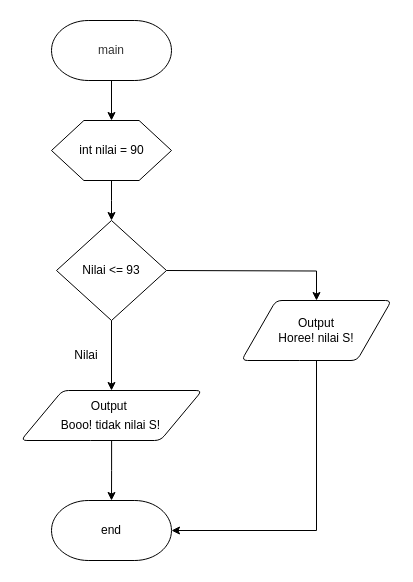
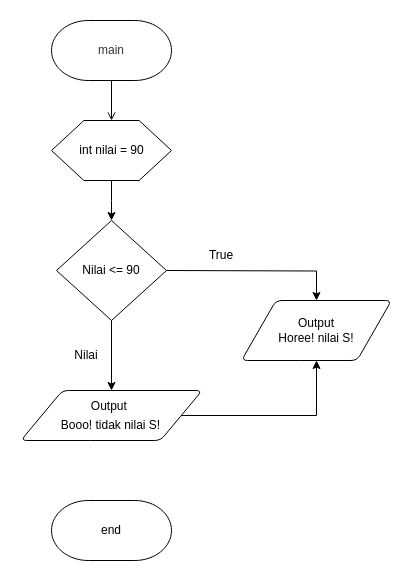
(112, 112) -> (112, 113)
none -> (222, 256)
(112, 271) -> (112, 271)
(112, 467) -> (247, 416)
(304, 531) -> none
